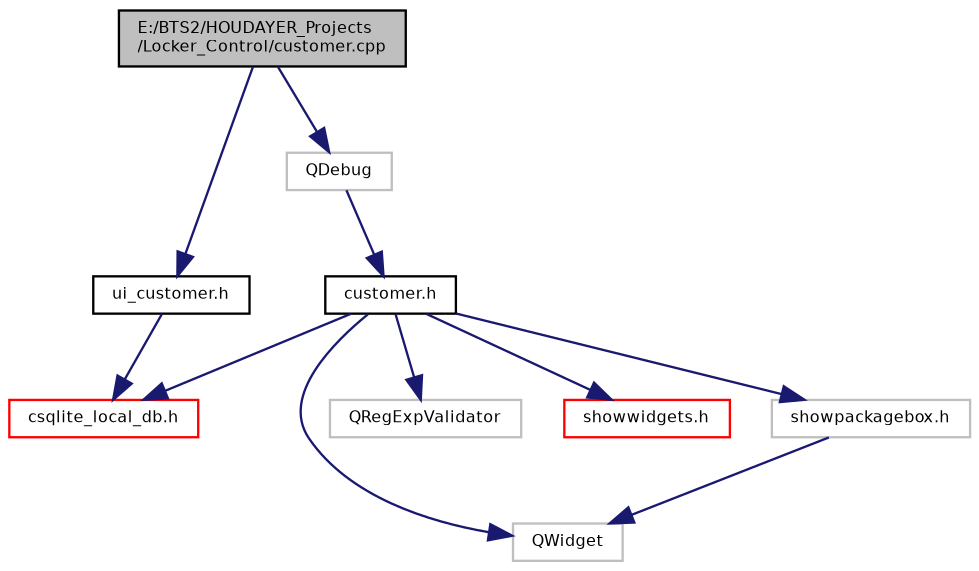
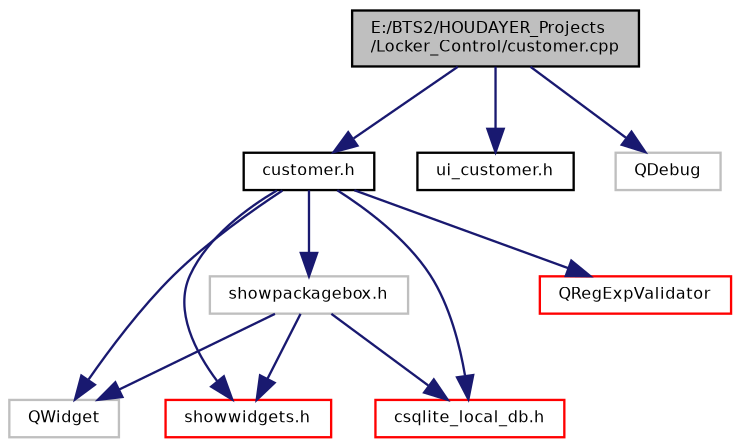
(360, 222) -> (406, 103)
none -> (284, 346)
(143, 347) -> (380, 350)
(426, 419) -> (635, 295)
